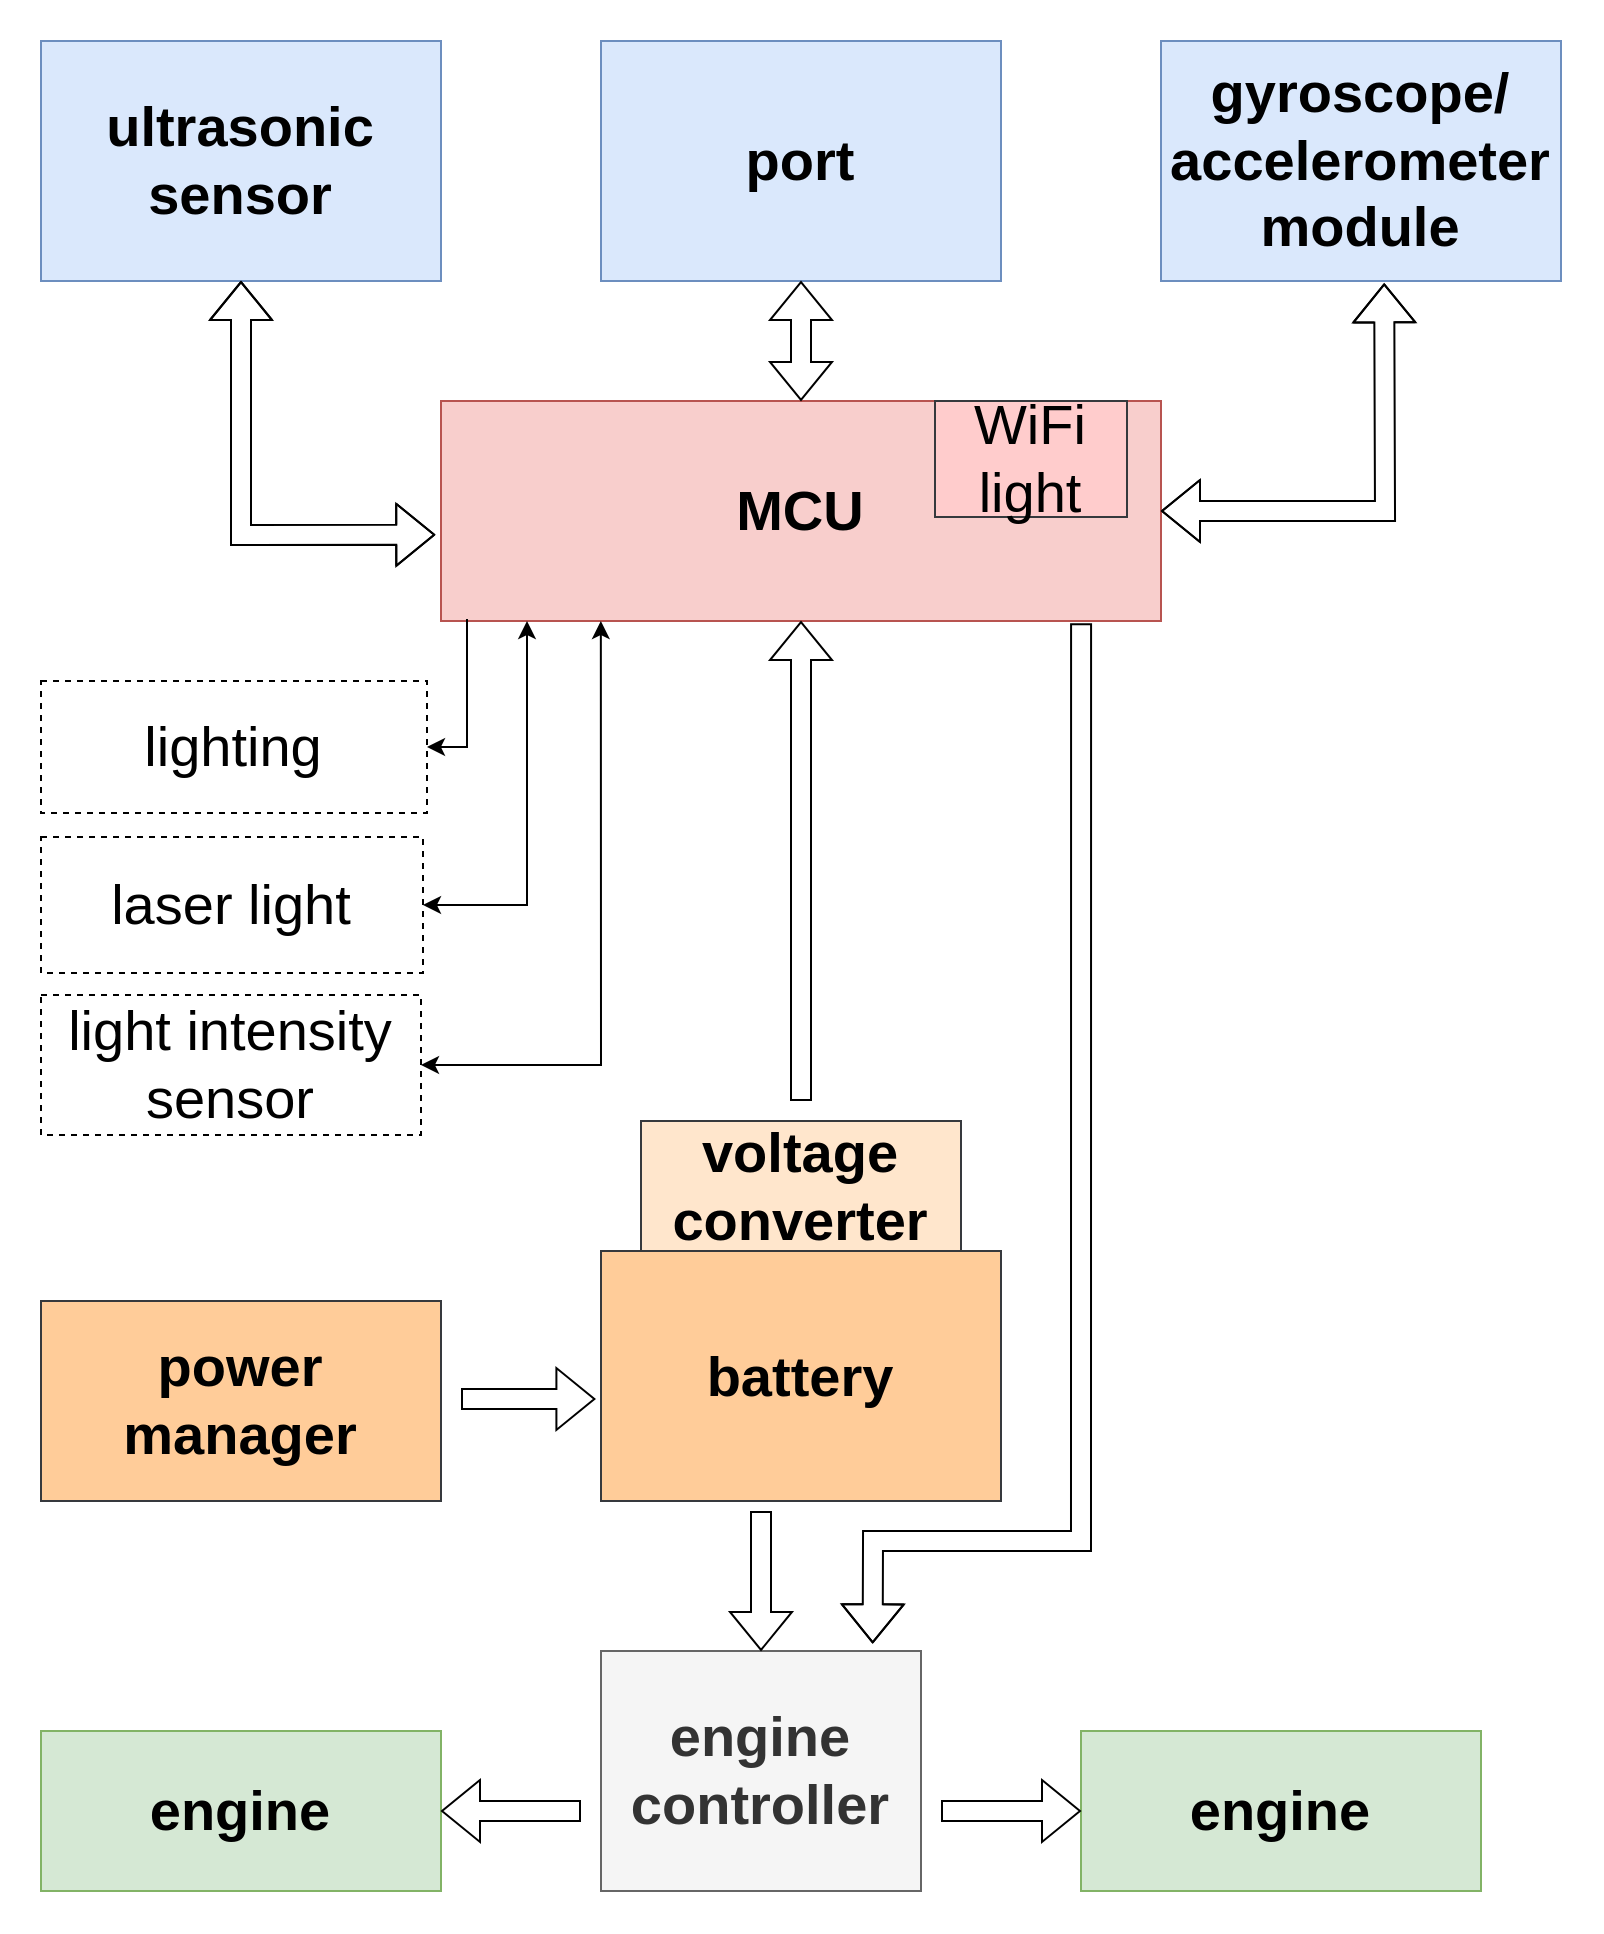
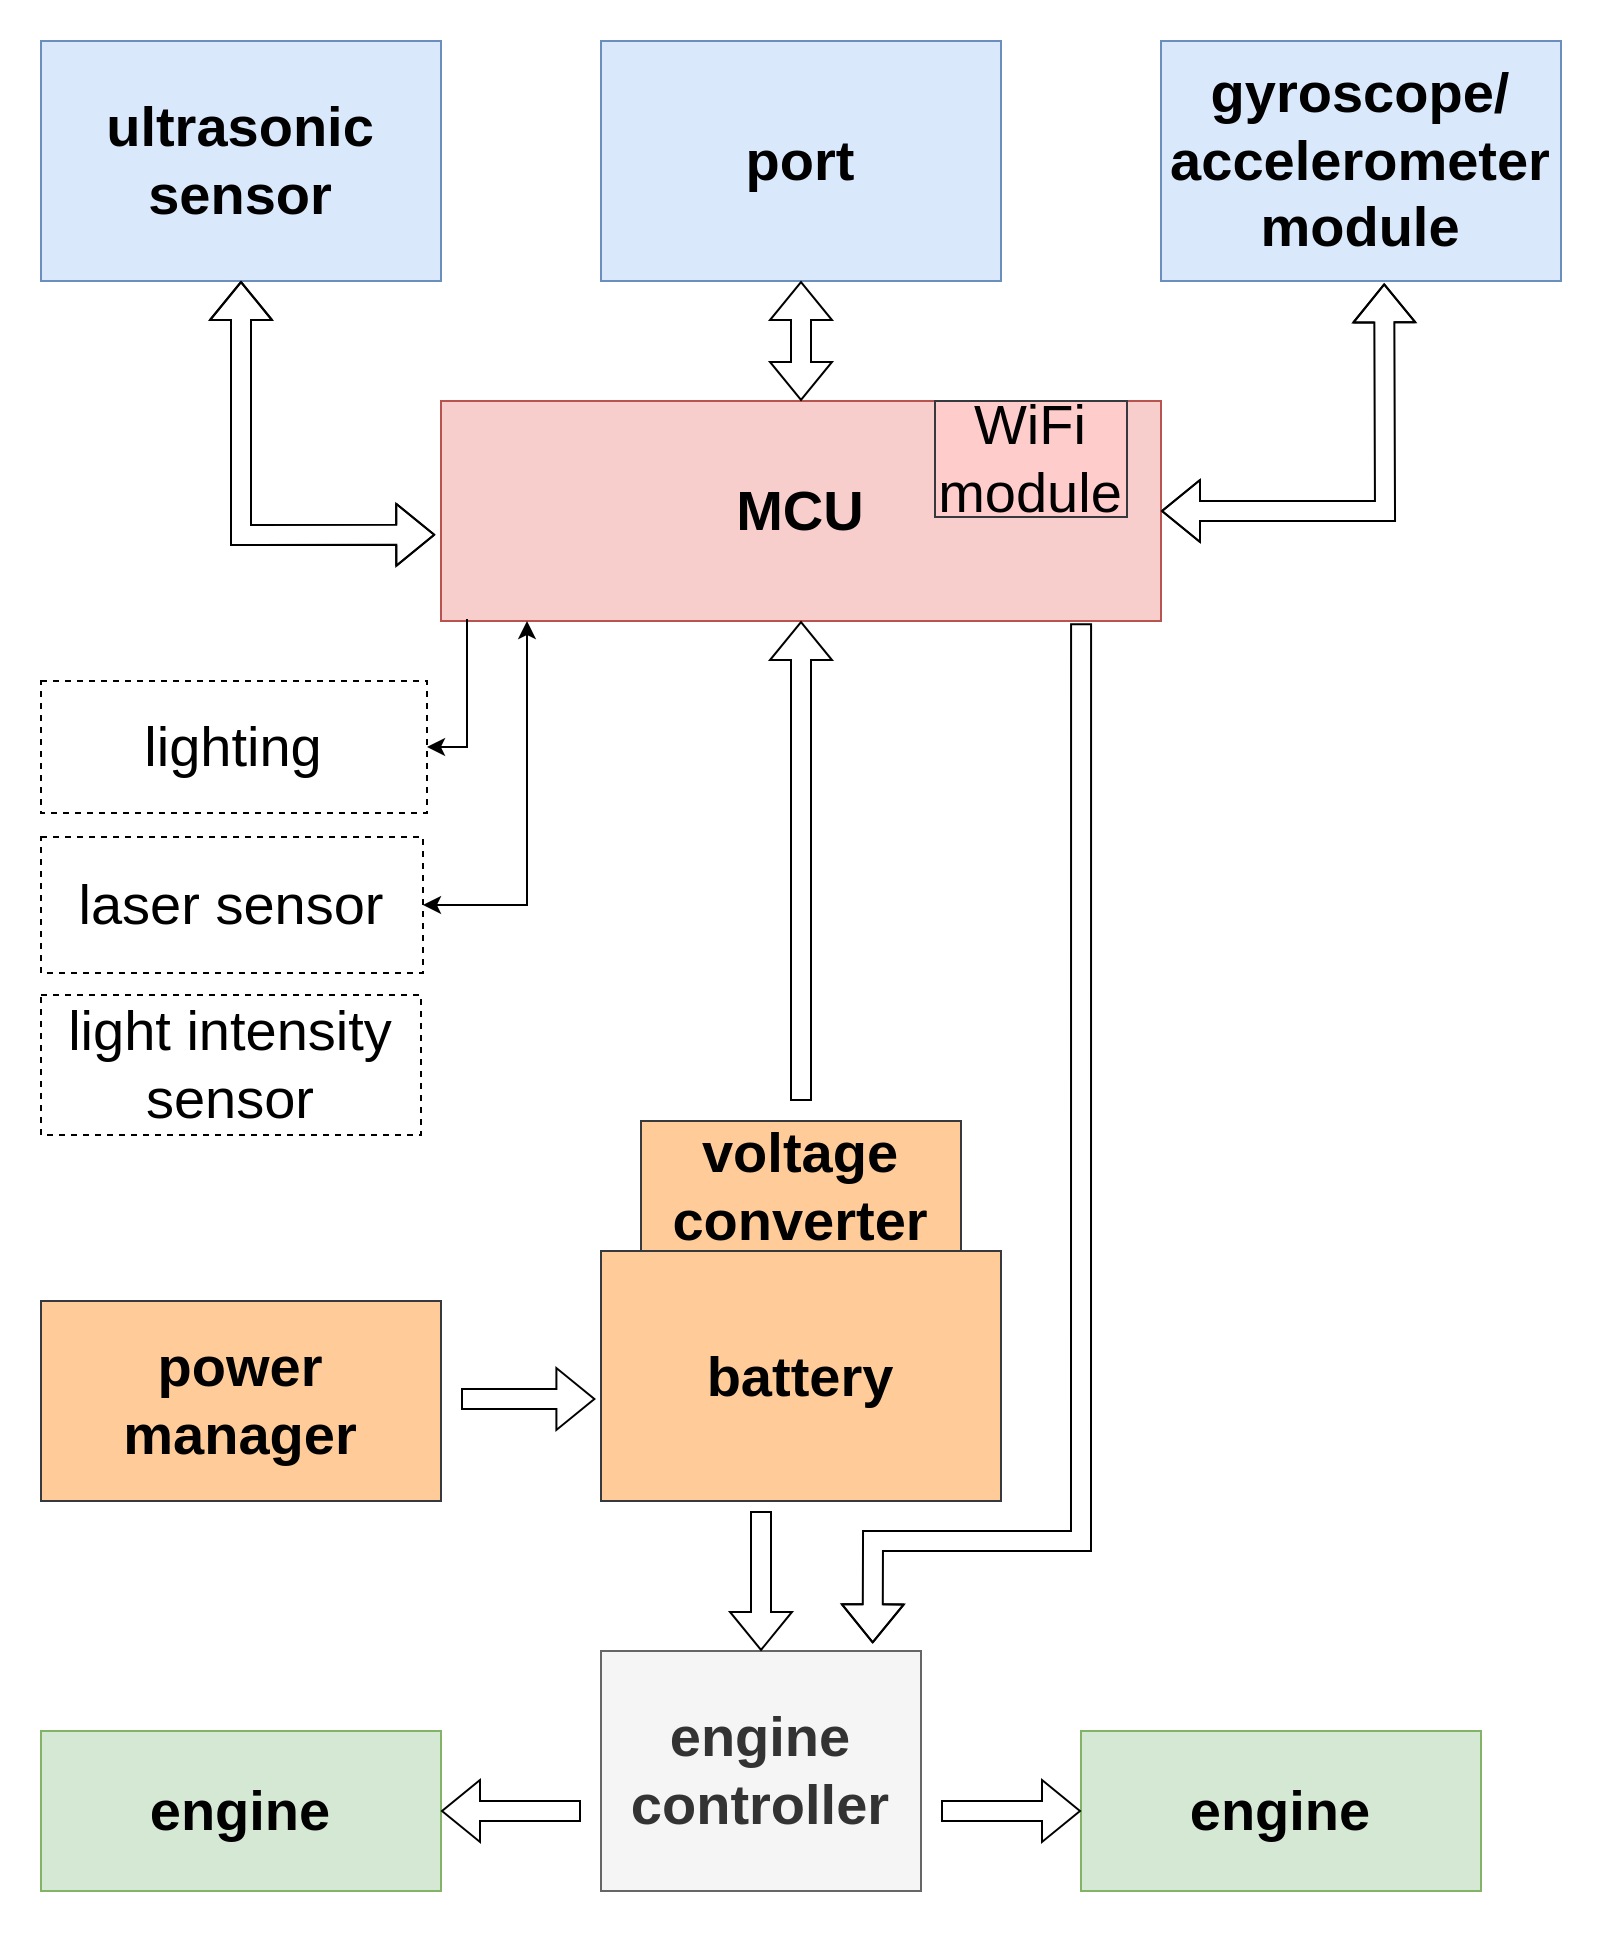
(1031, 459) -> (1031, 459)
(232, 905) -> (232, 905)
(601, 933) -> none
(801, 1186) -> (801, 1186)
